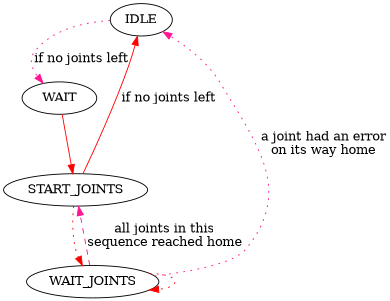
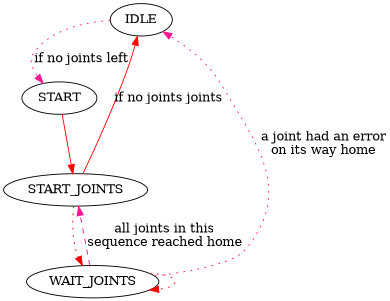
(59, 98) -> (59, 98)
(169, 98) -> (169, 98)
